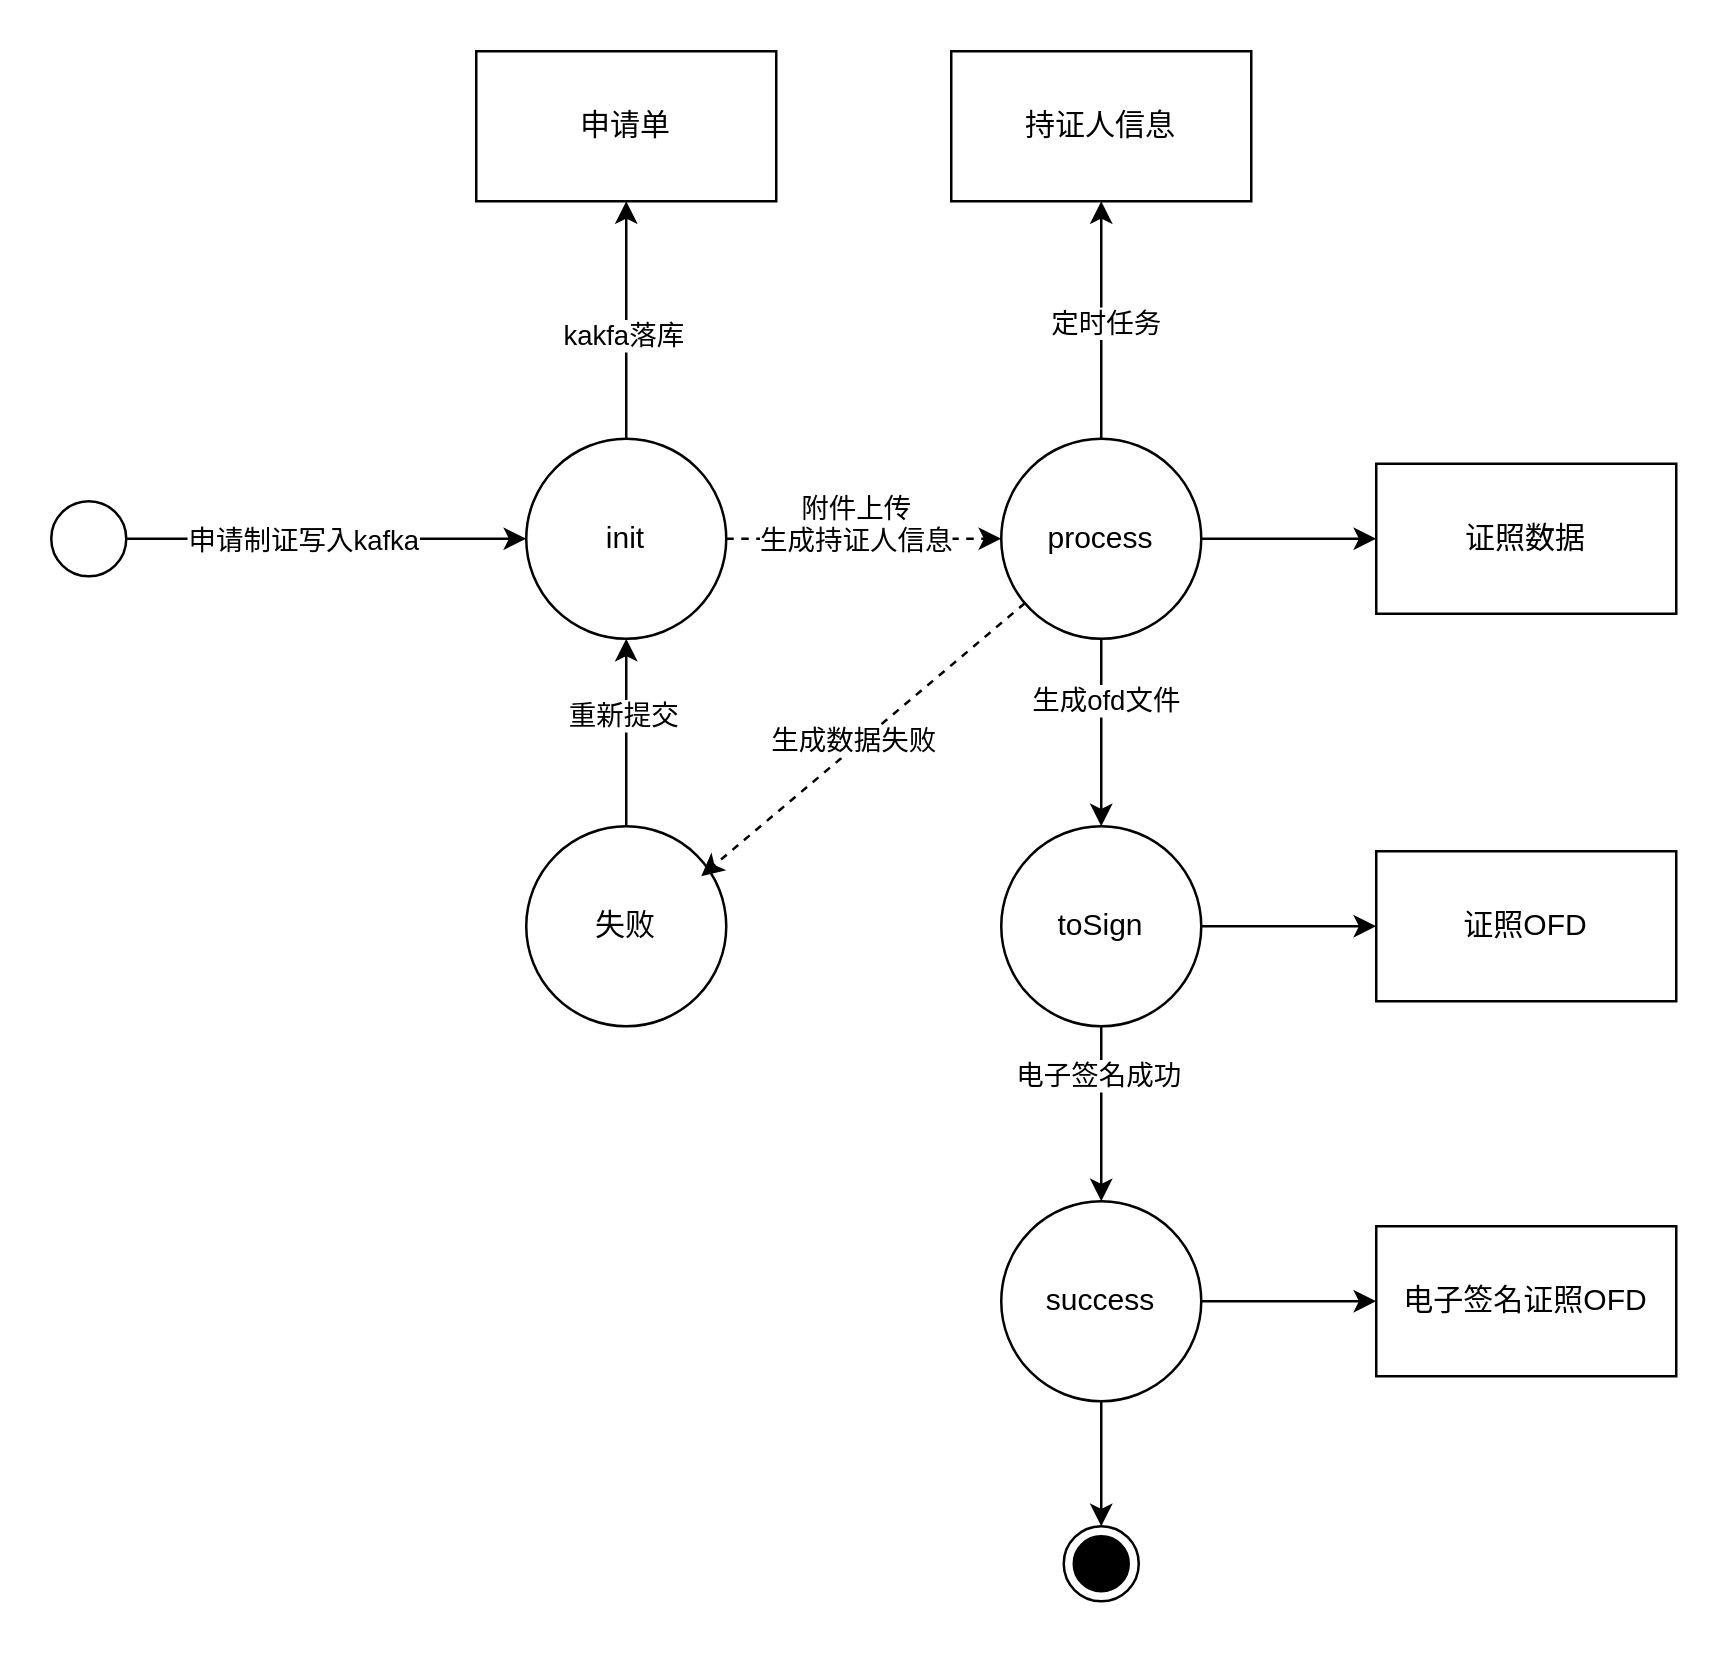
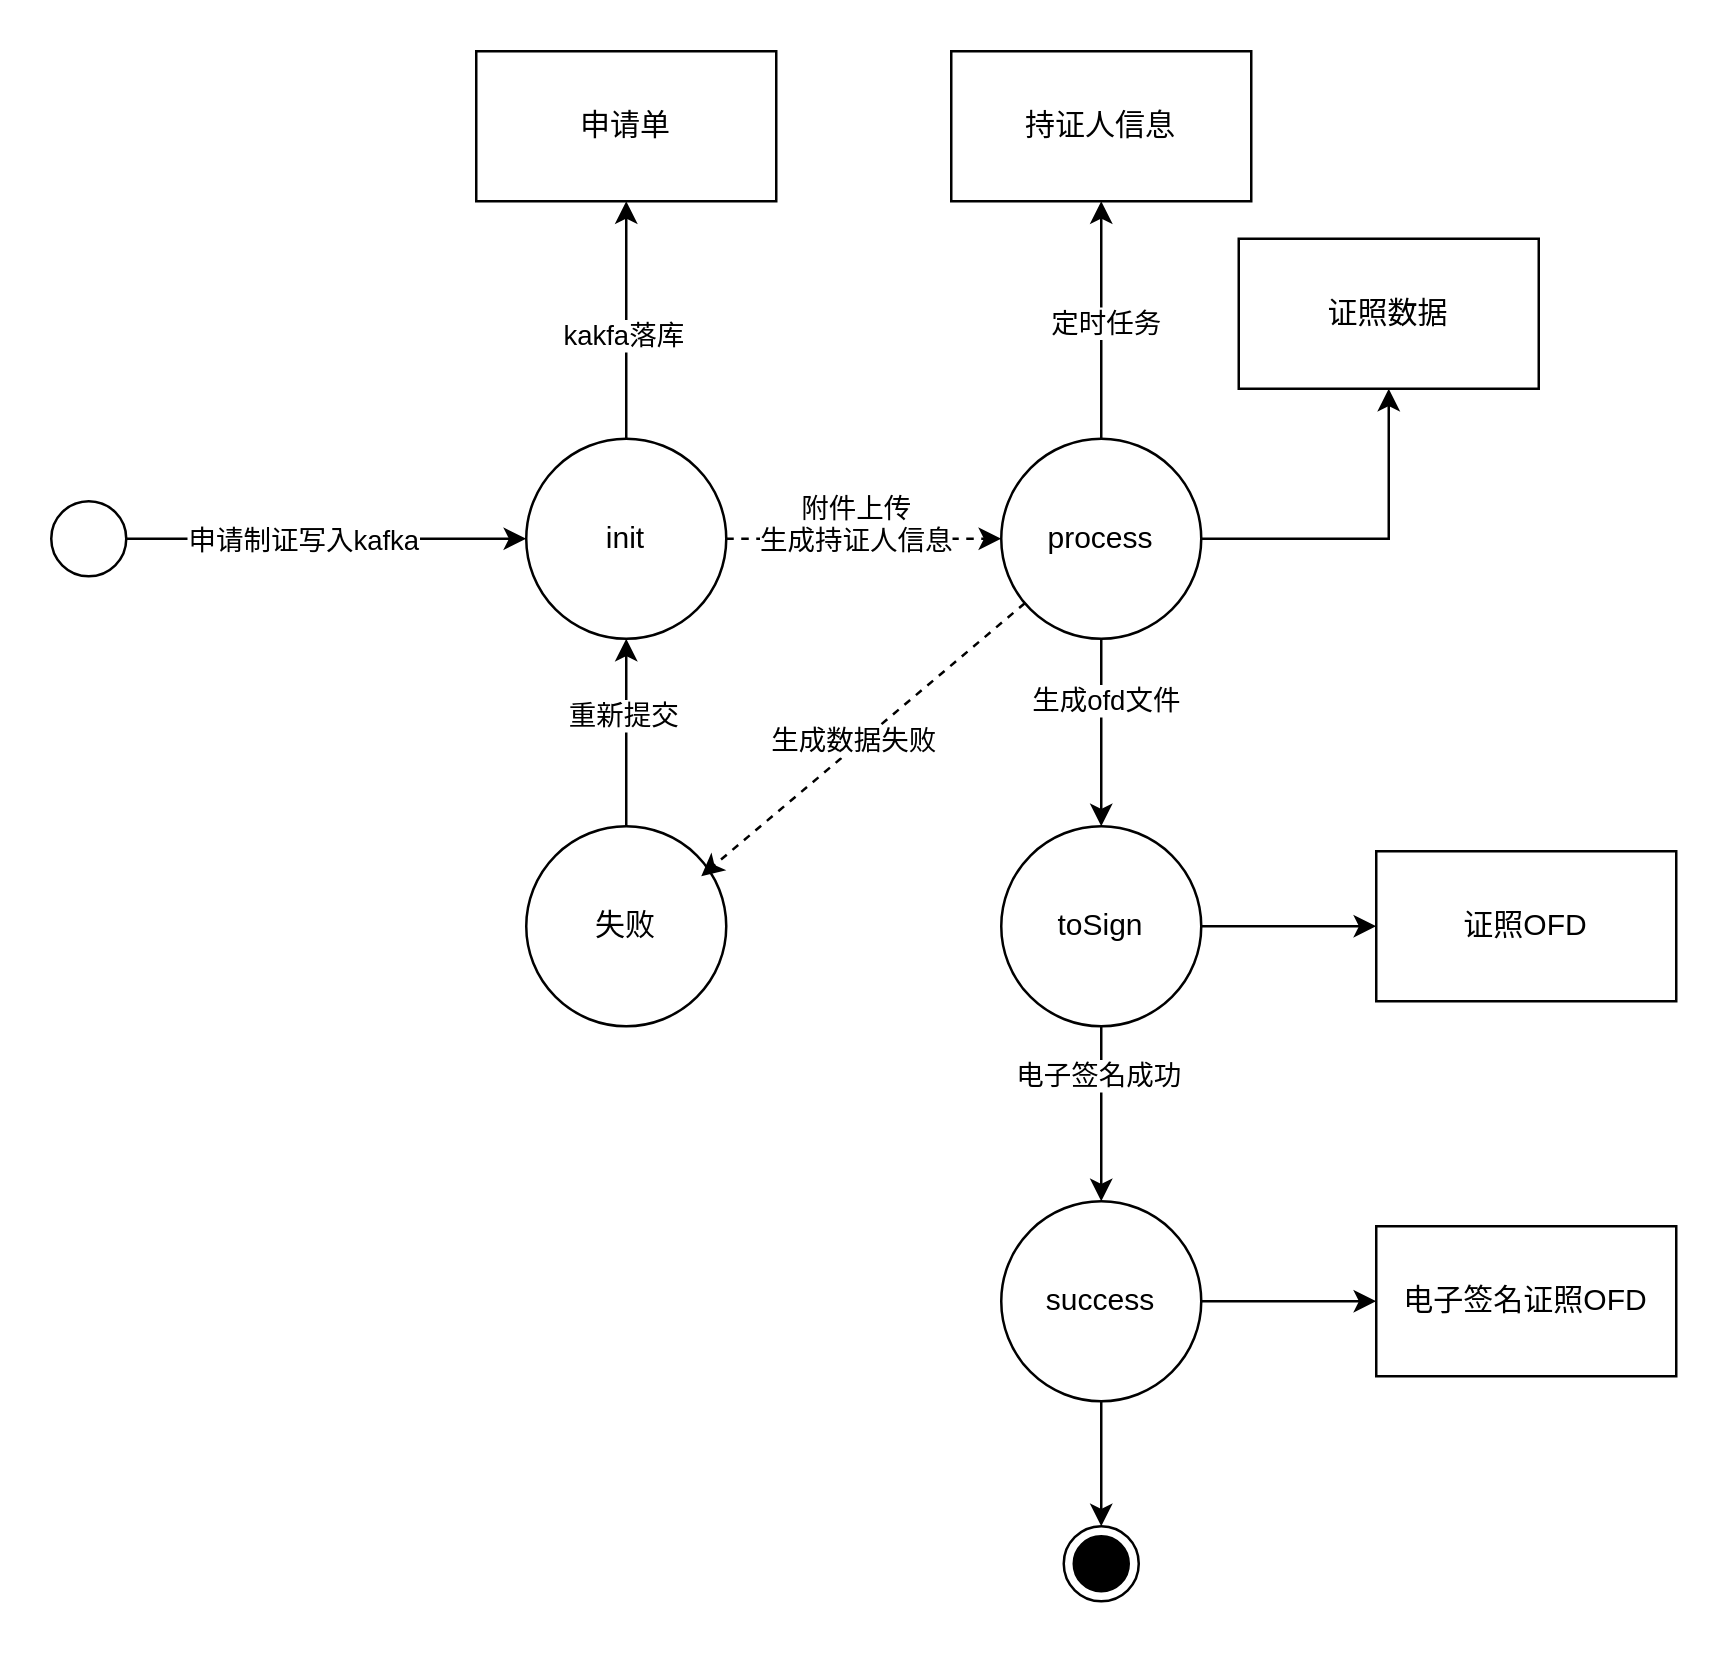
(1526, 539) -> (1389, 314)
